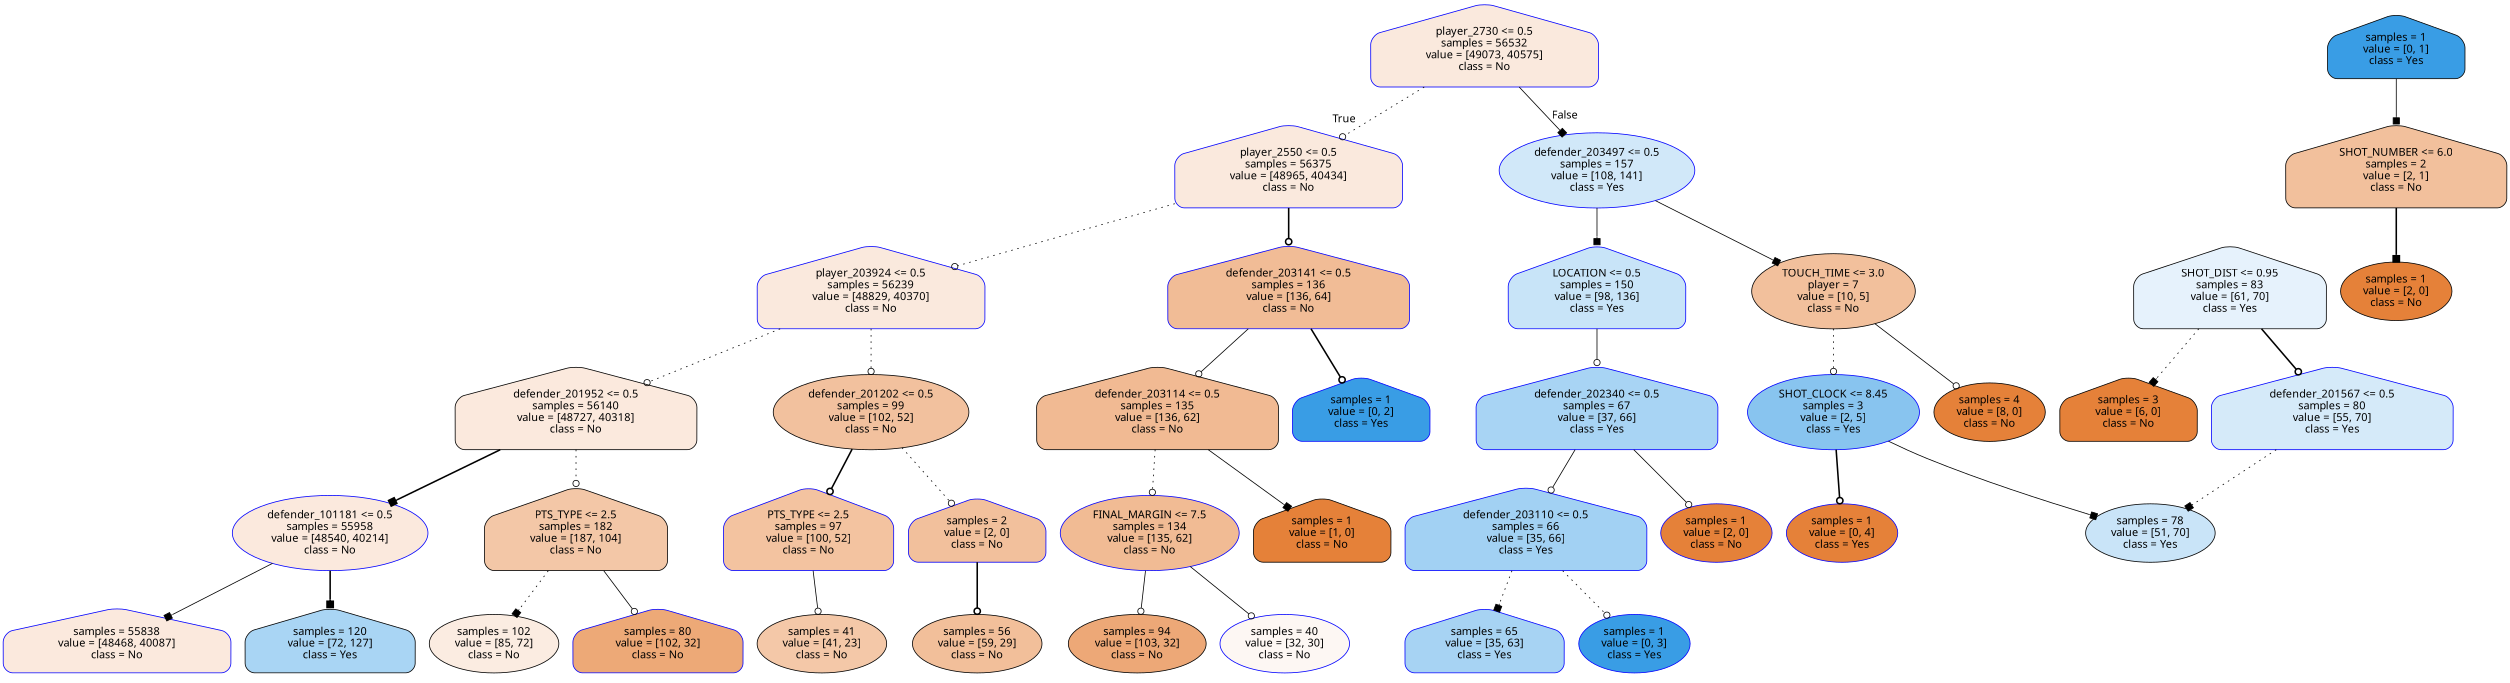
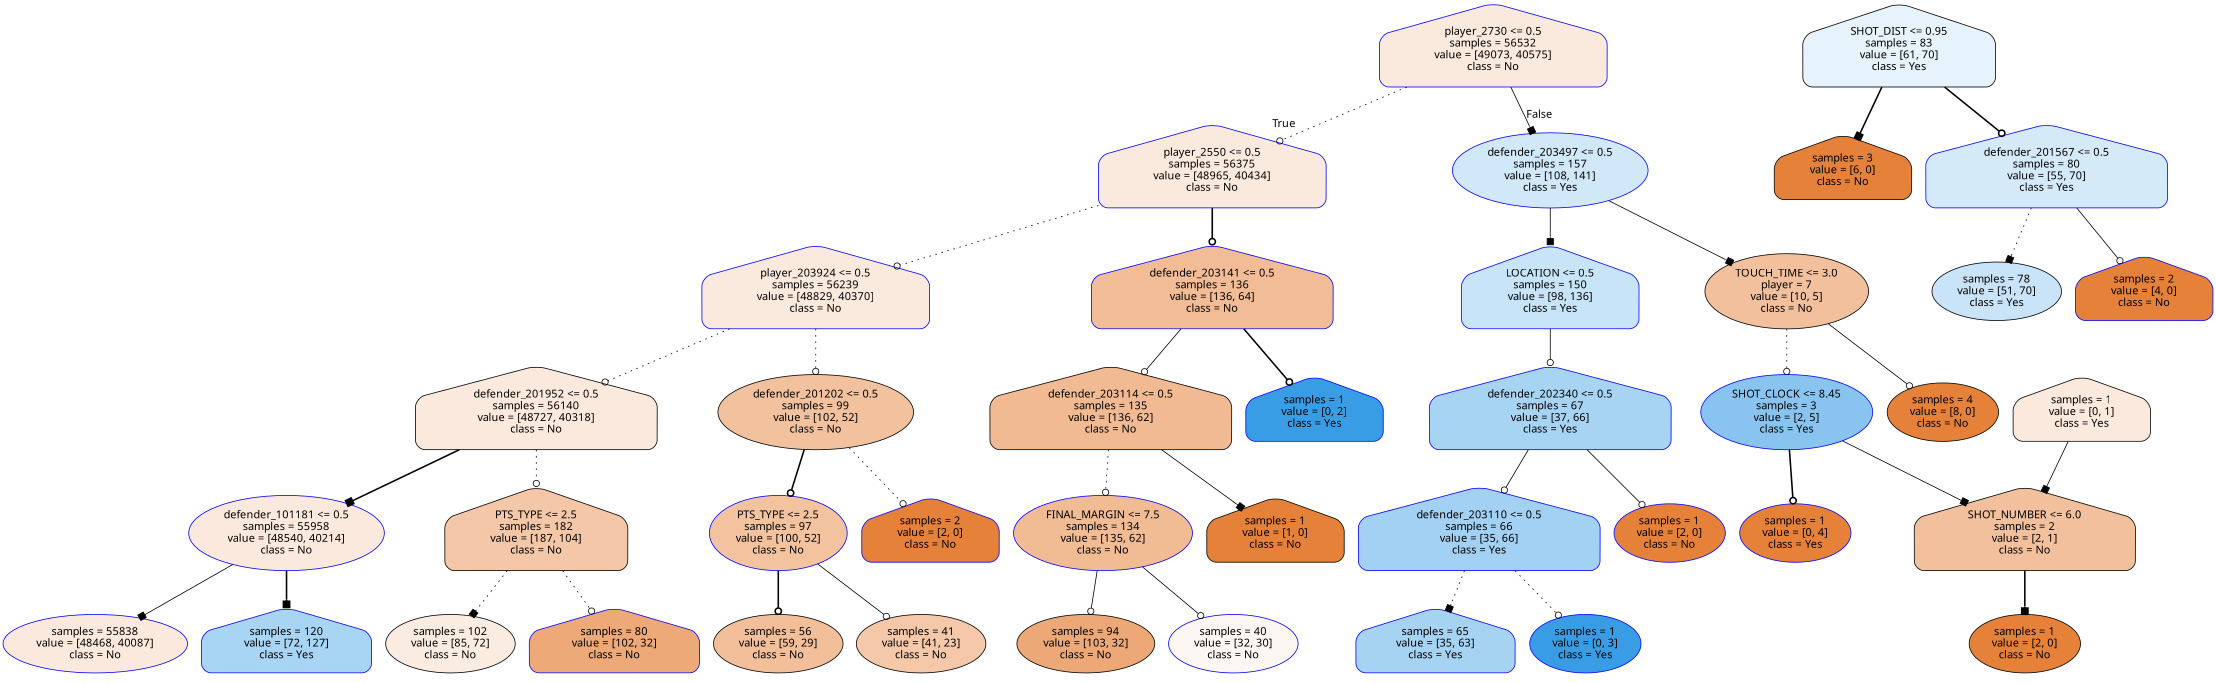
(2396, 50) -> (2082, 412)
none -> (2144, 291)
(2178, 354) -> (1871, 110)
(1987, 481) -> (1901, 470)
(809, 533) -> (778, 533)
(977, 533) -> (931, 533)
(977, 585) -> (778, 589)
(618, 590) -> (576, 589)
(117, 644) -> (95, 644)
(330, 644) -> (287, 644)
